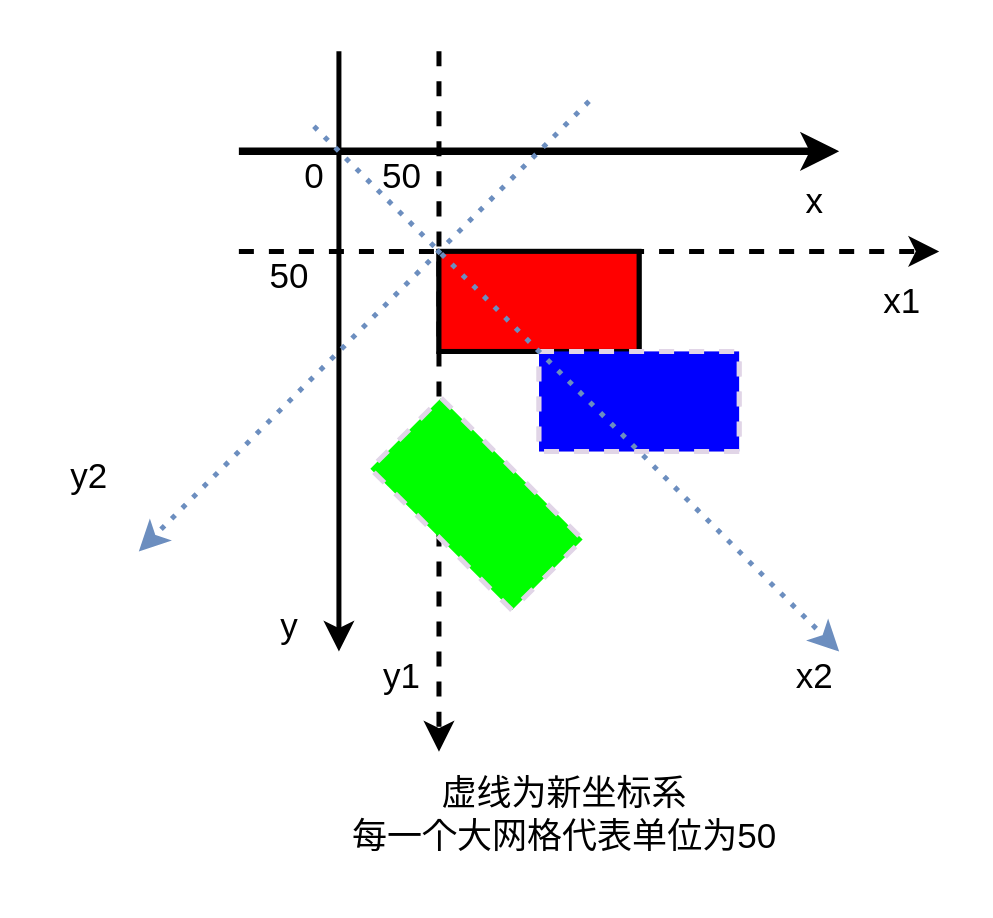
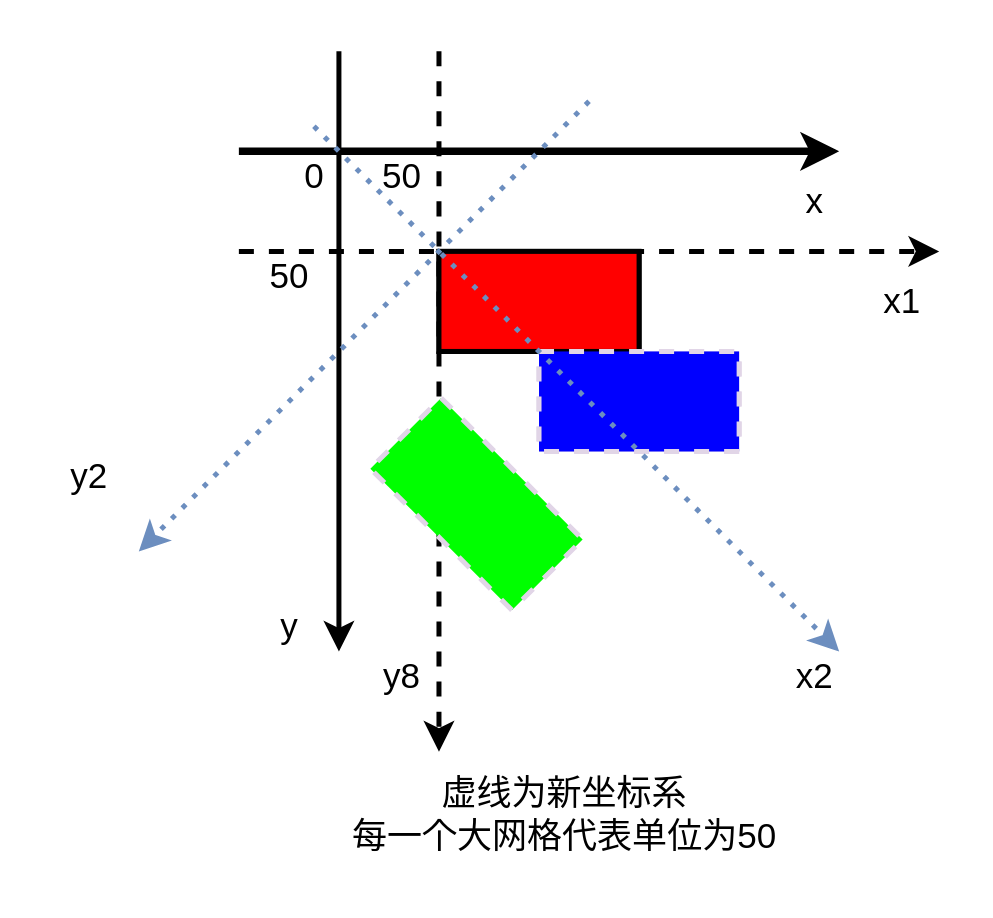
(403, 676) -> (403, 676)
